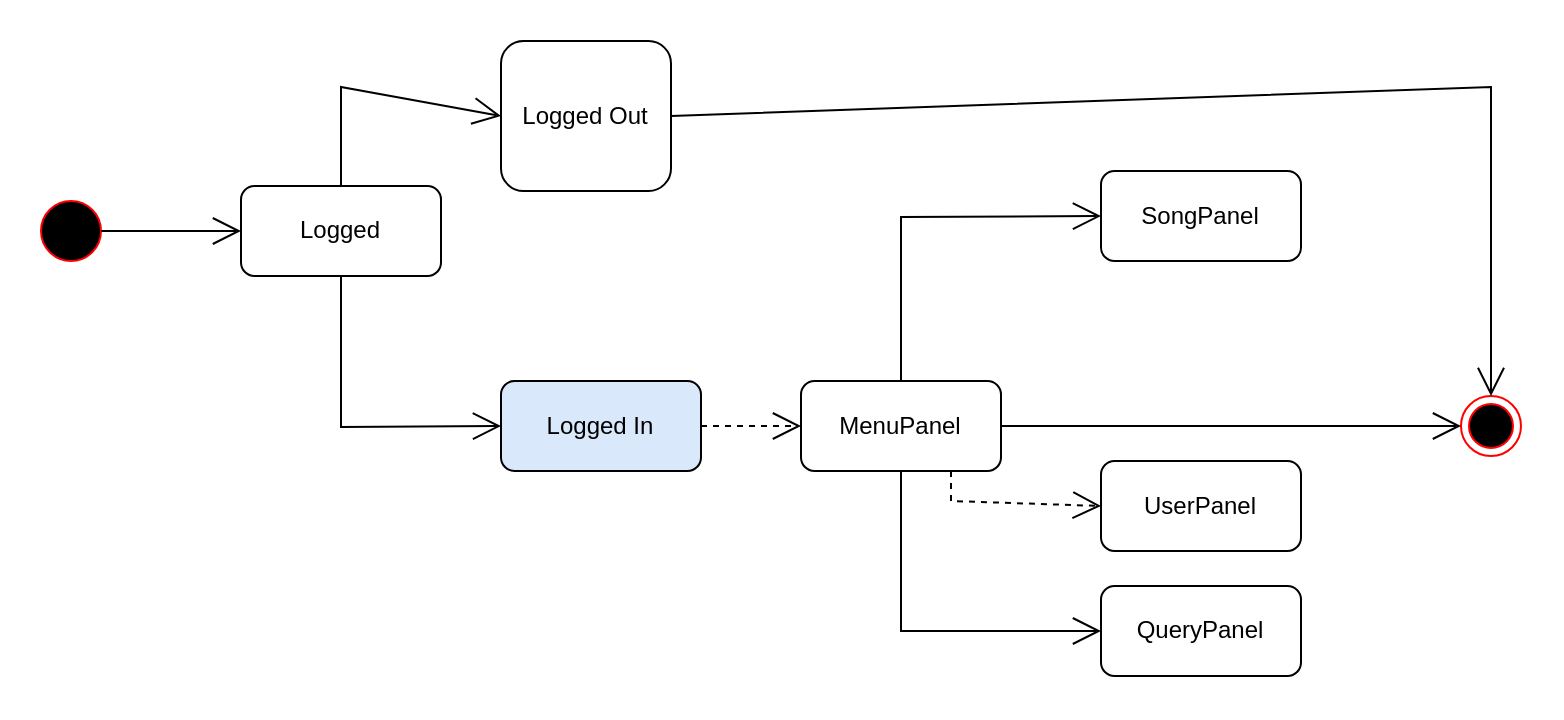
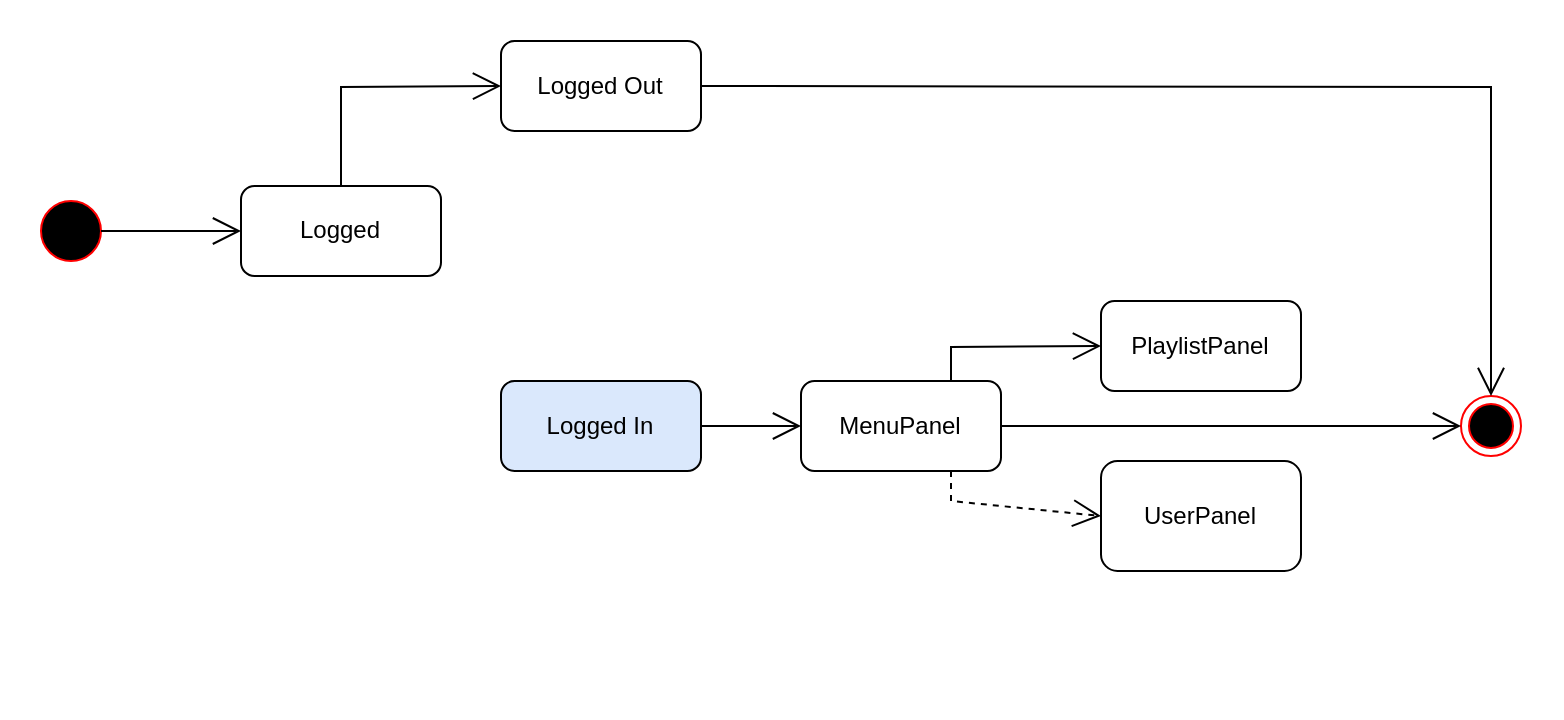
(586, 116) -> (601, 86)
(1201, 216) -> none
(916, 217) -> none
none -> (1201, 346)
none -> (1006, 347)
(750, 426) -> (750, 426)
(343, 427) -> none
(1201, 506) -> (1201, 516)
(918, 631) -> none
(1201, 631) -> none
